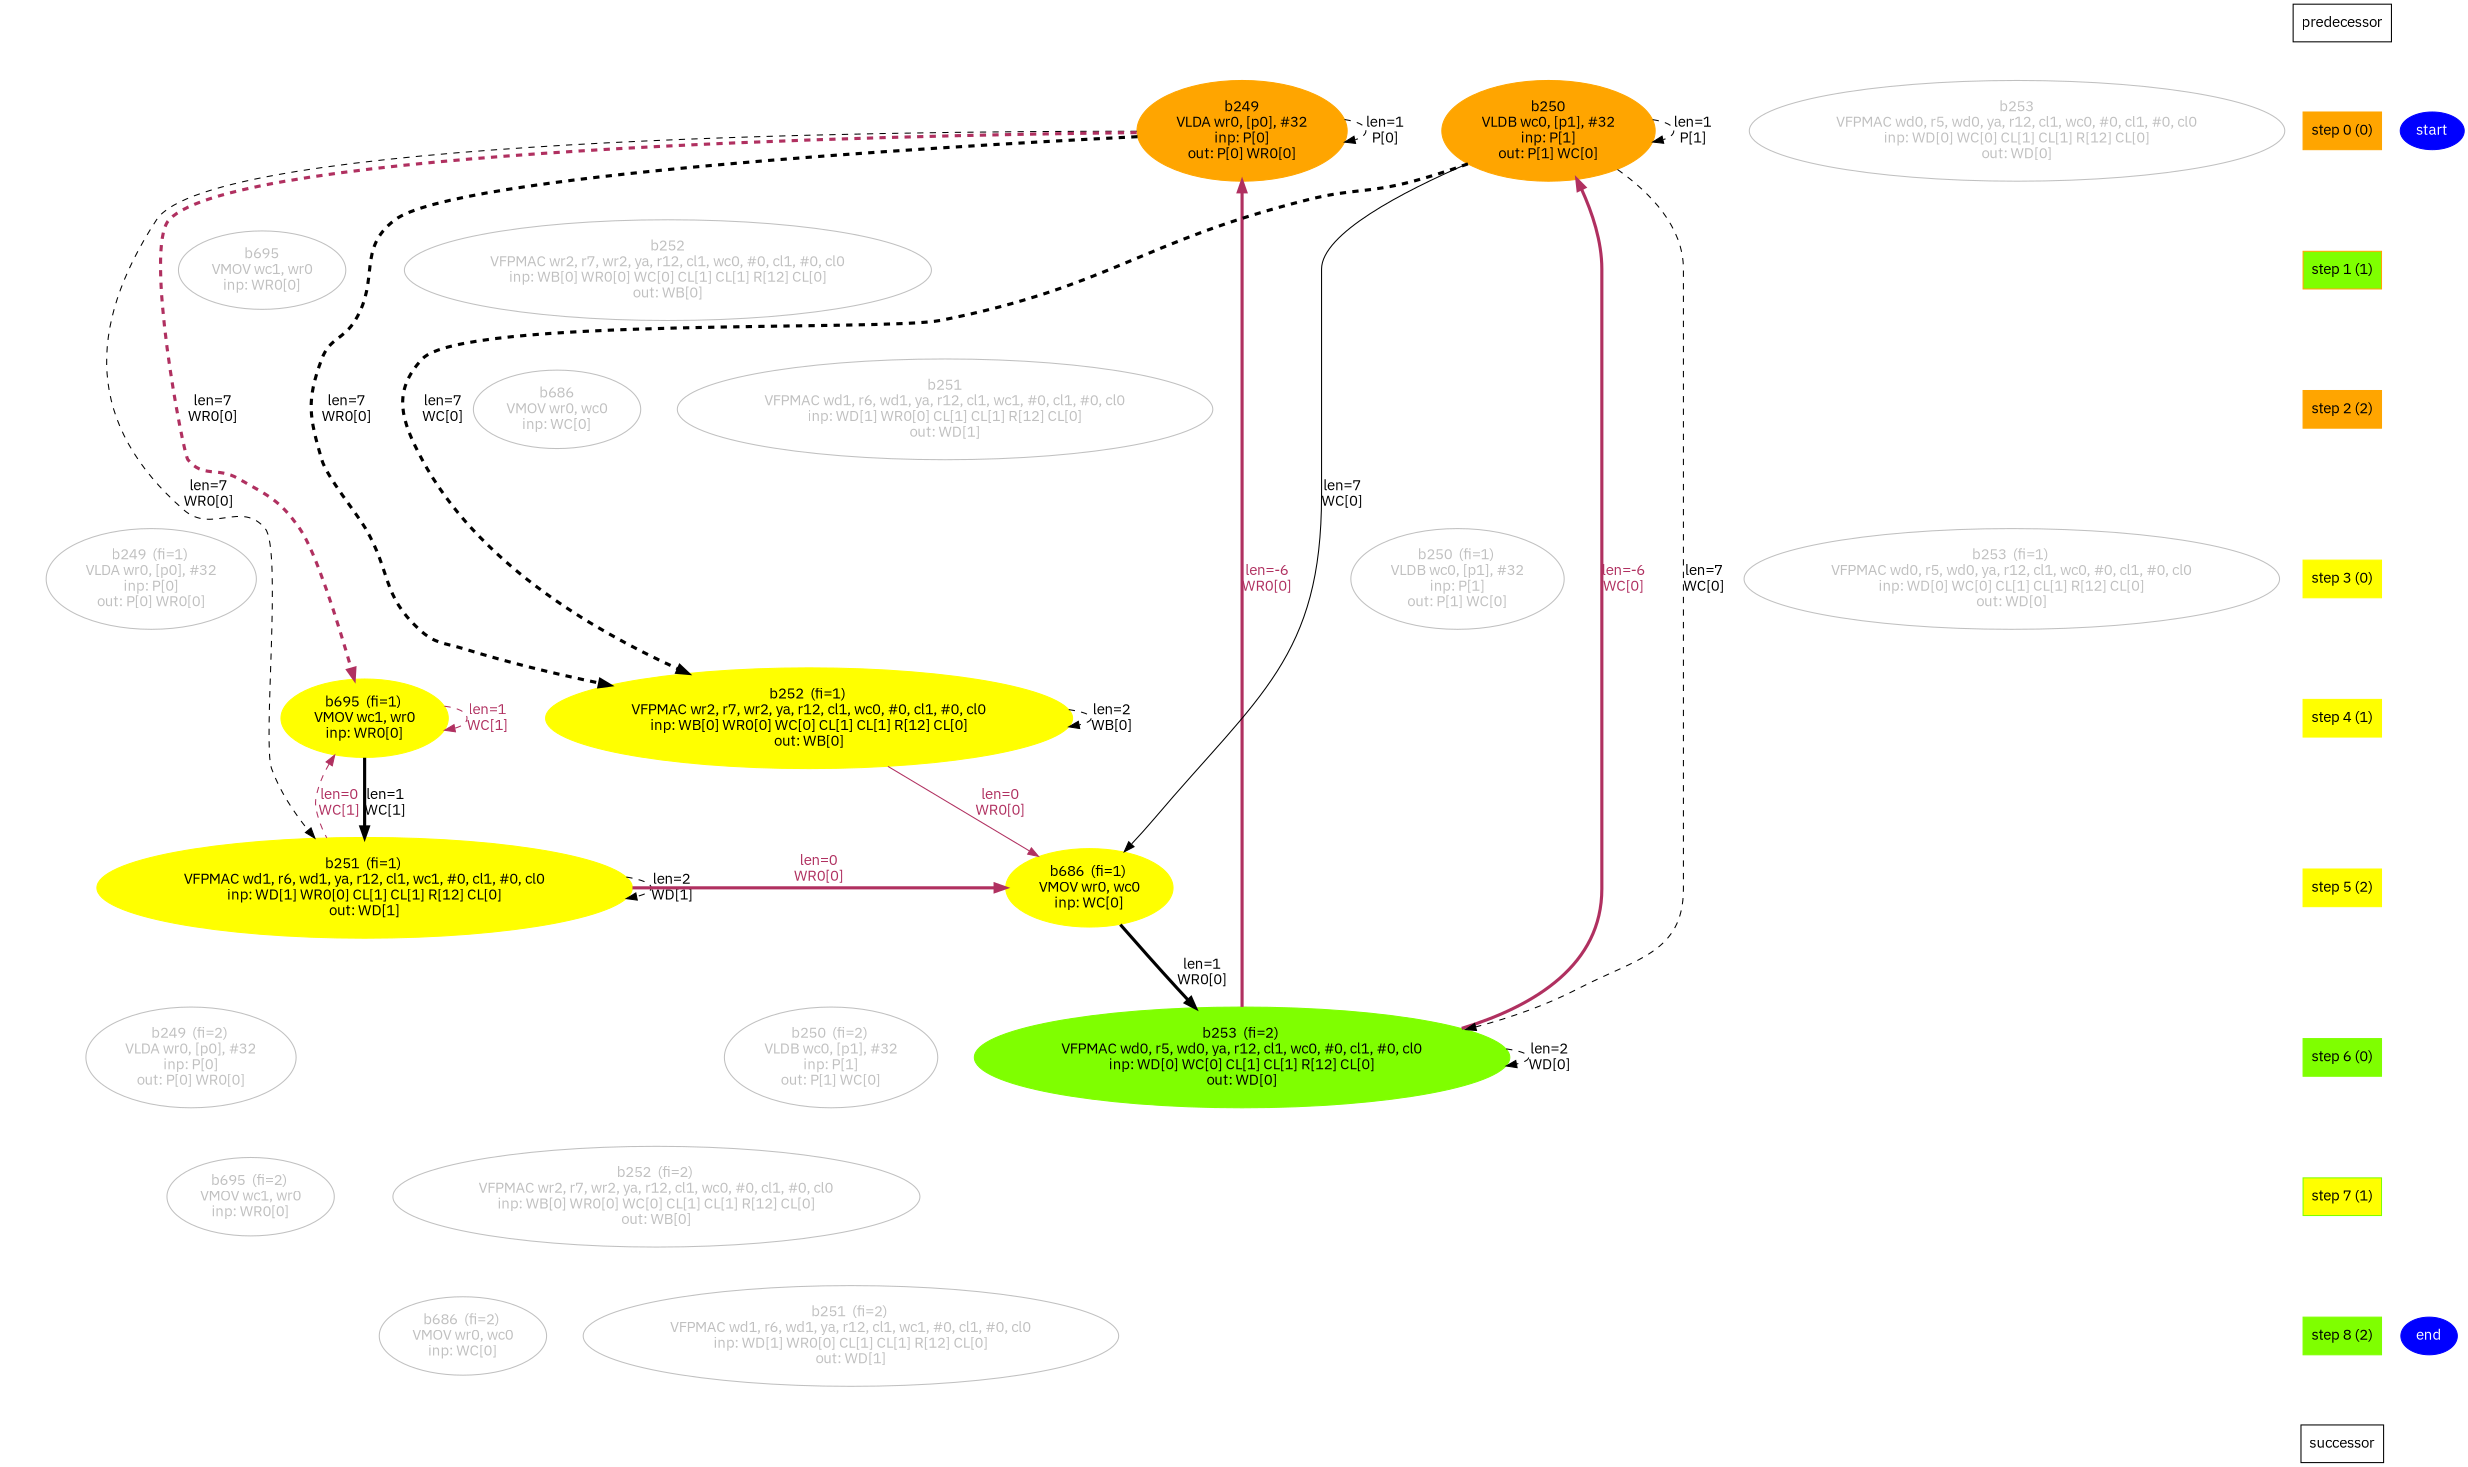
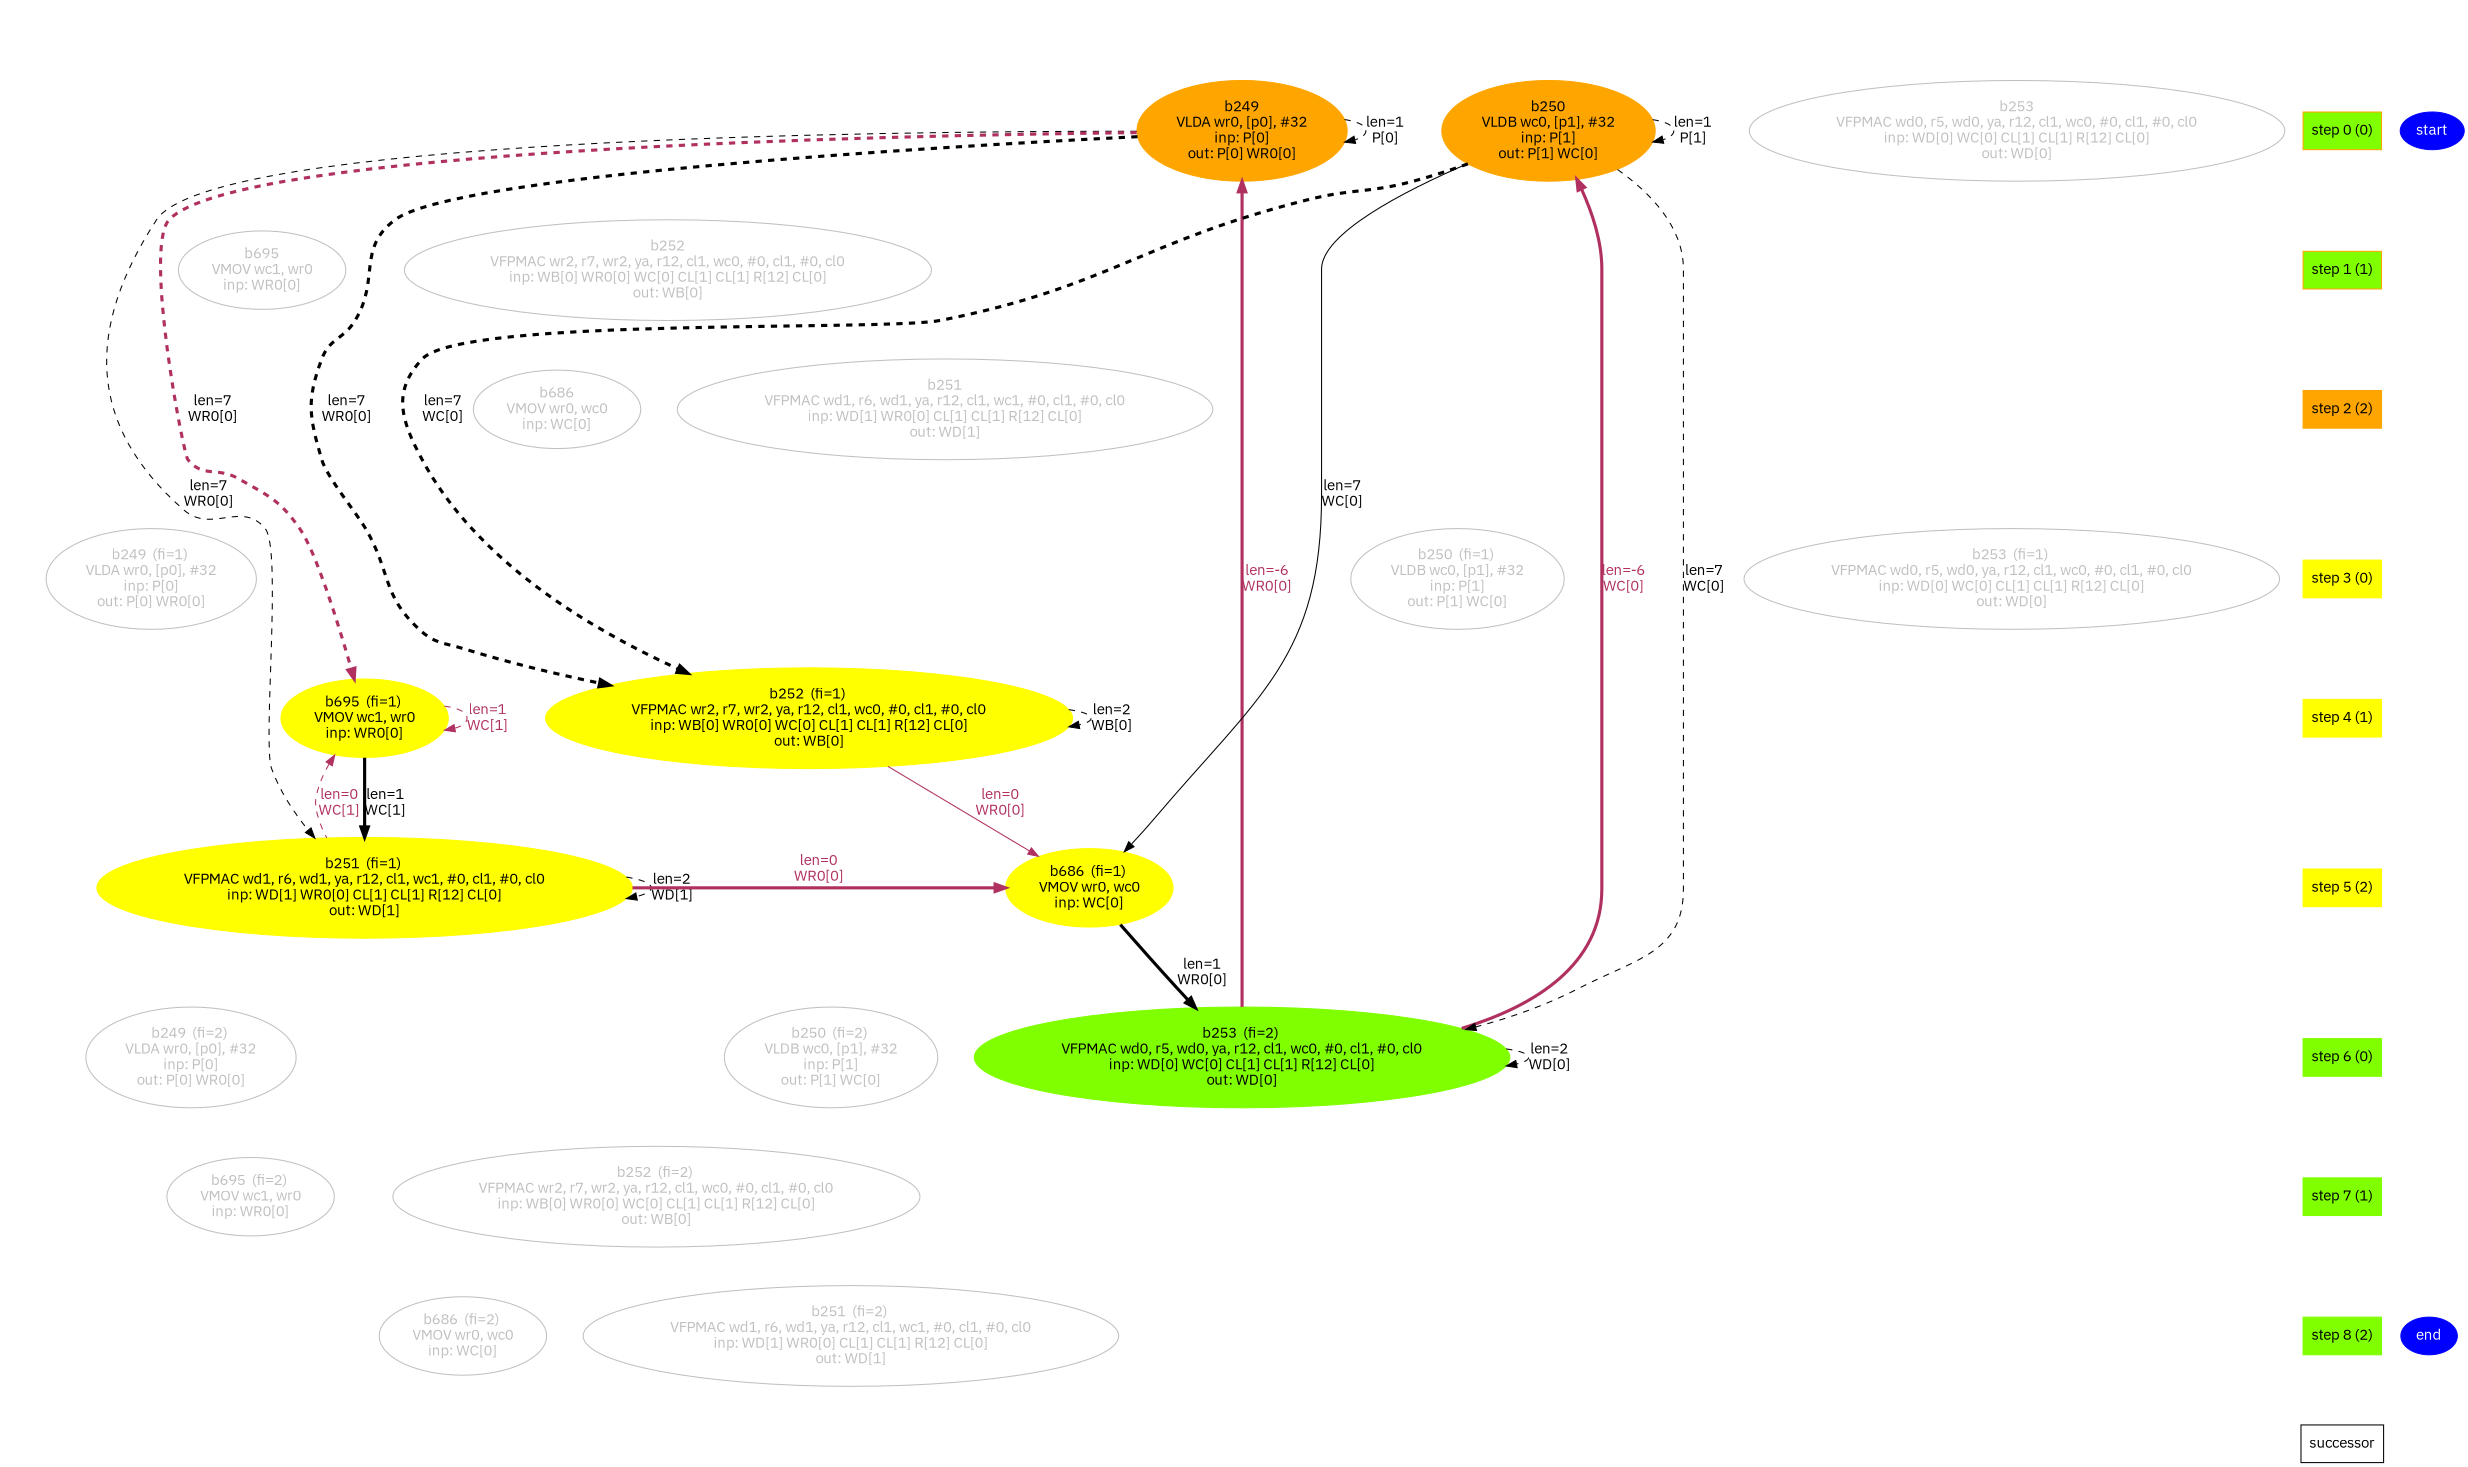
(2342, 23) -> none
(2342, 131) -> (2342, 131)
(2342, 1197) -> (2342, 1197)
